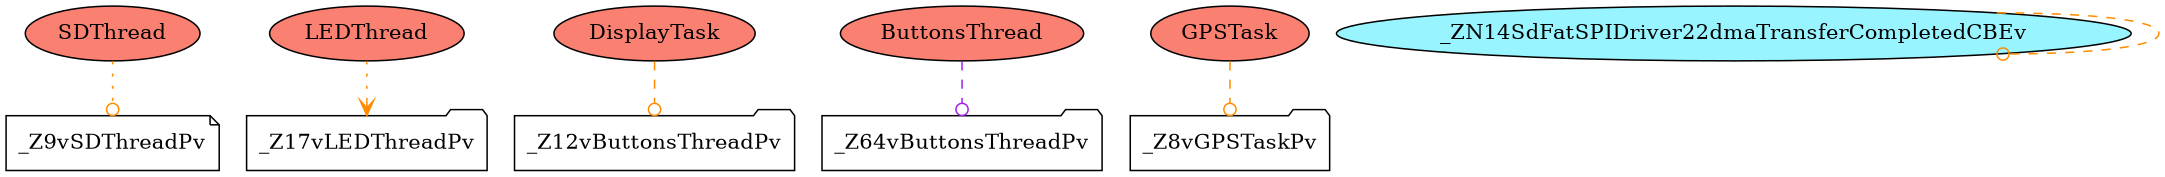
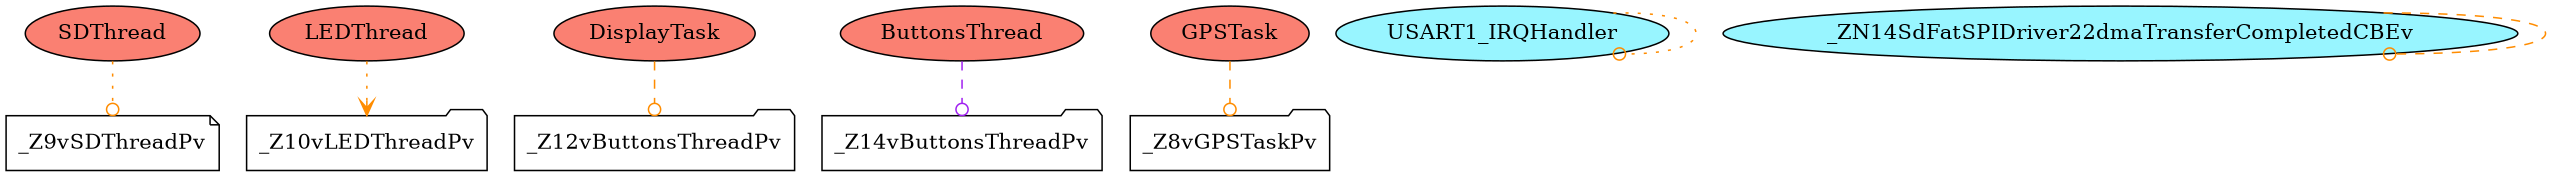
none -> (1502, 33)
(367, 143) -> (367, 143)
(962, 143) -> (962, 143)
